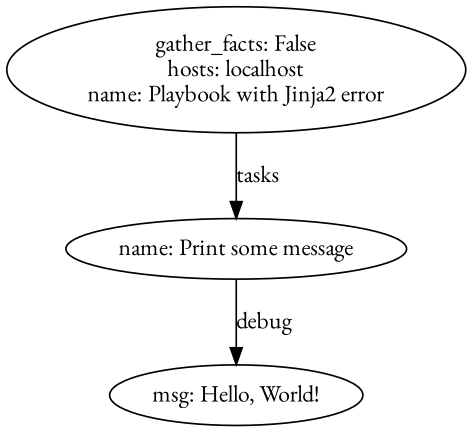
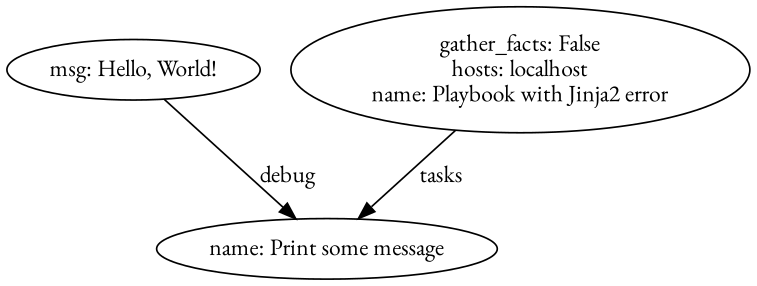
(236, 314) -> (224, 153)
